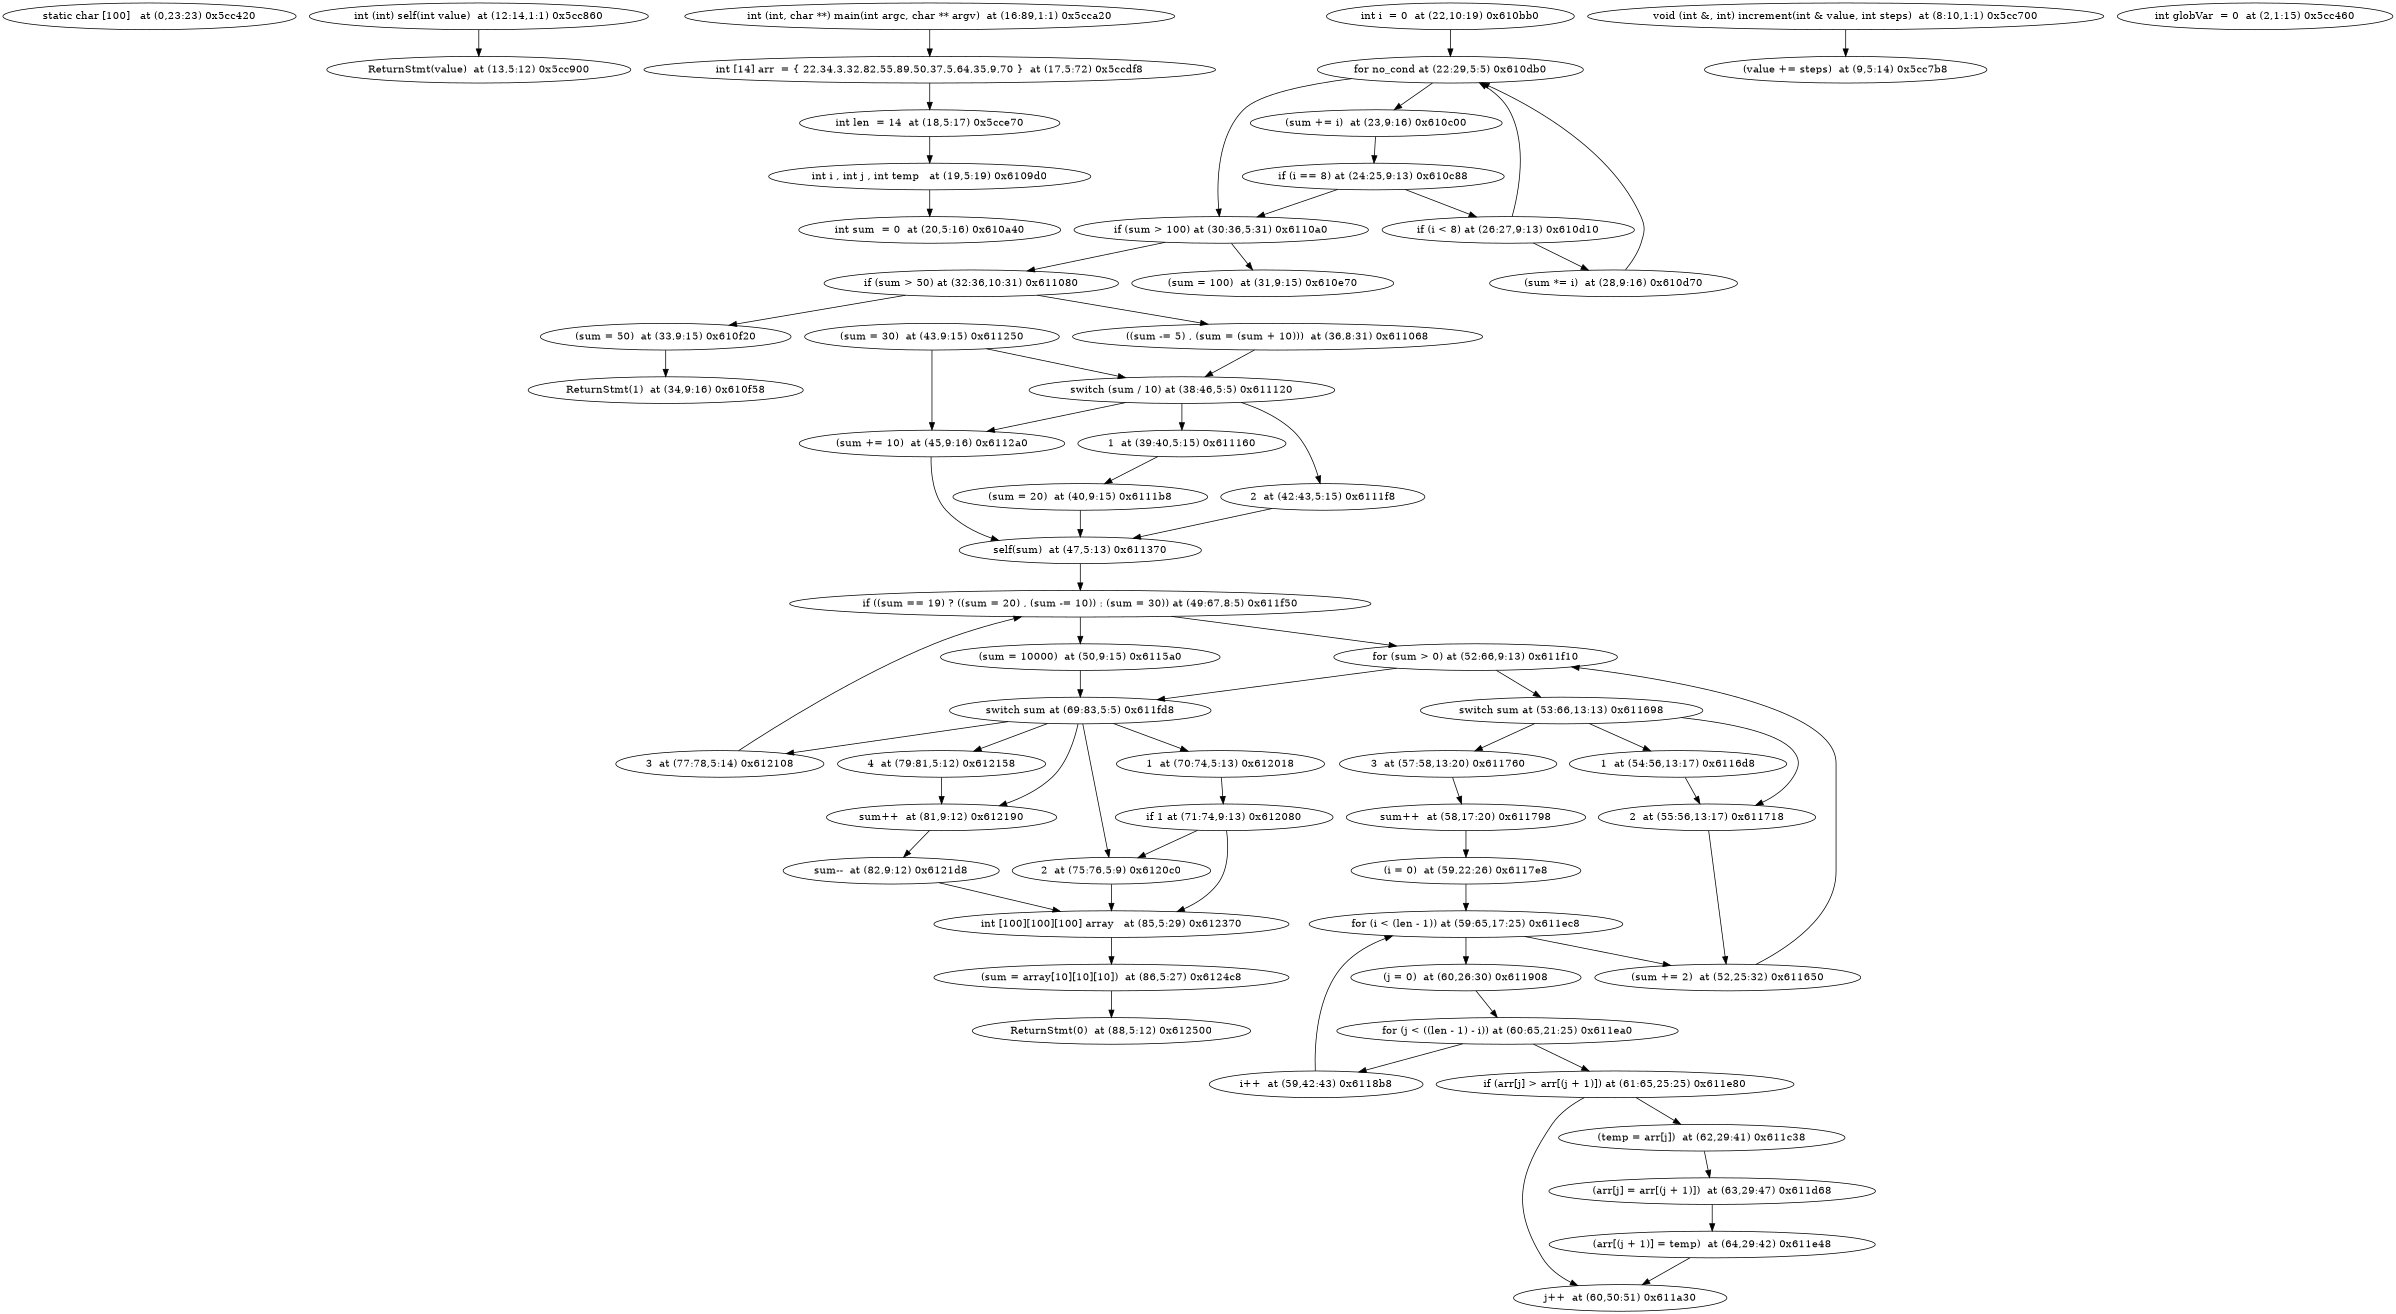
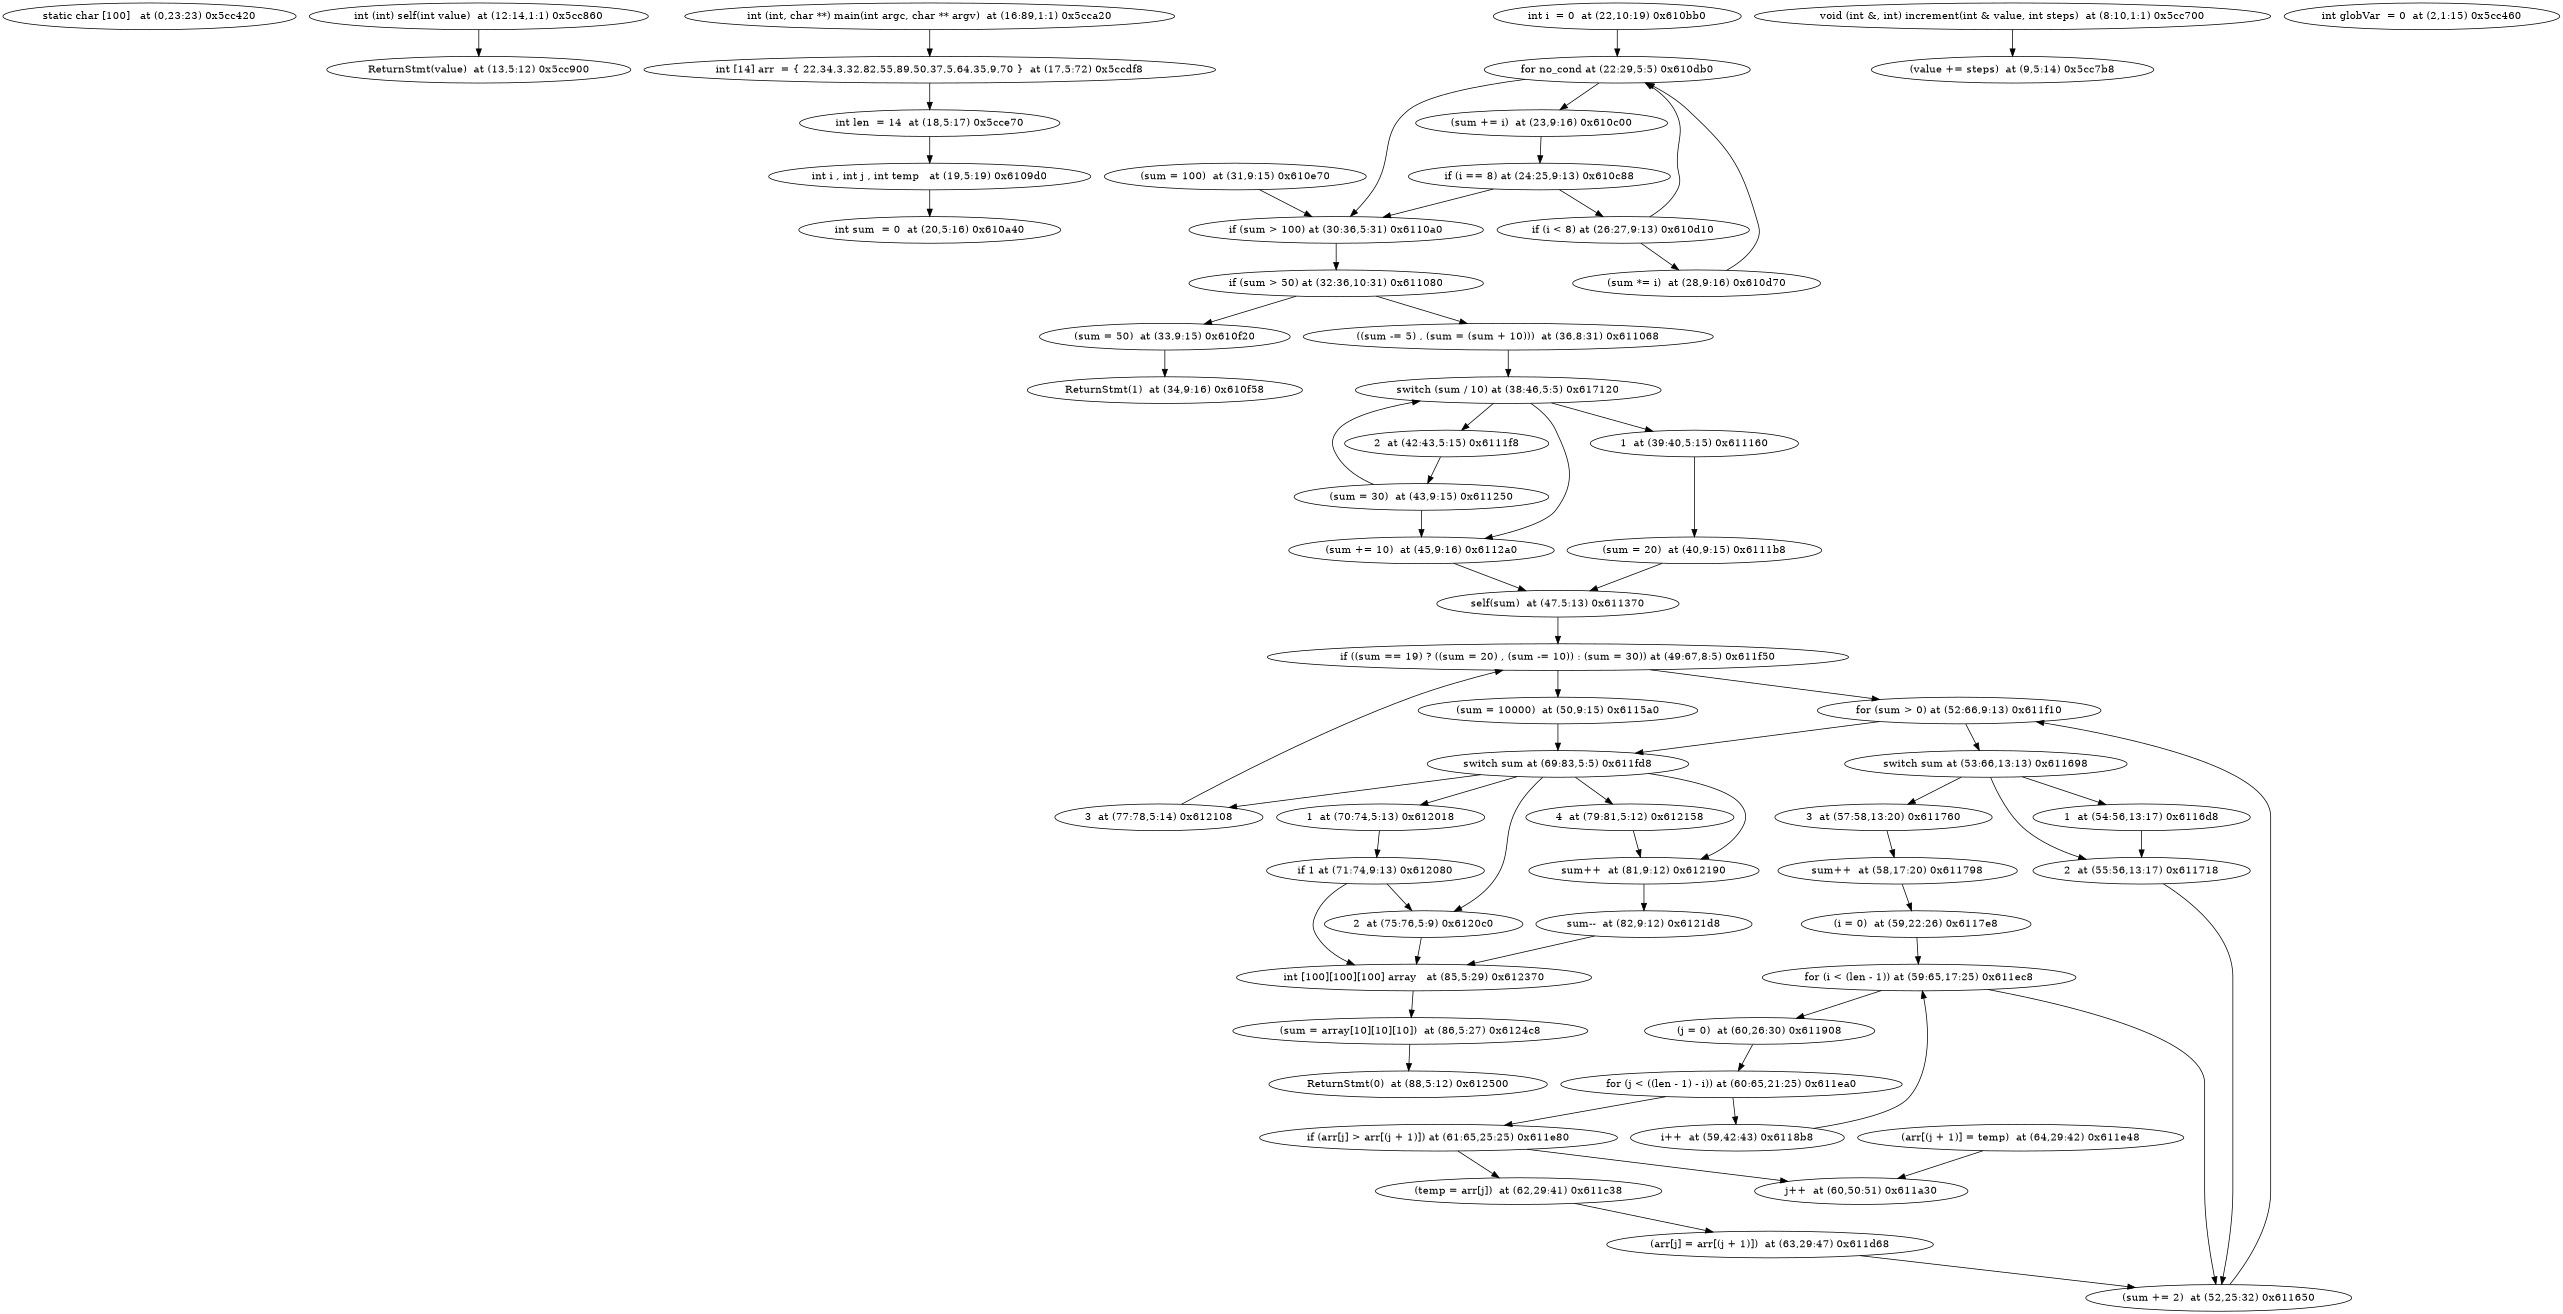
(1240, 254) -> (1282, 201)
(1182, 390) -> (1508, 390)
(1206, 523) -> (1436, 467)
(1712, 1214) -> (1994, 1271)
